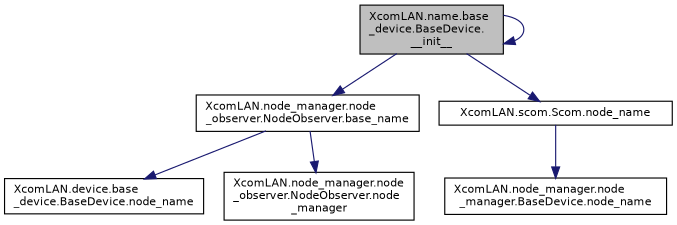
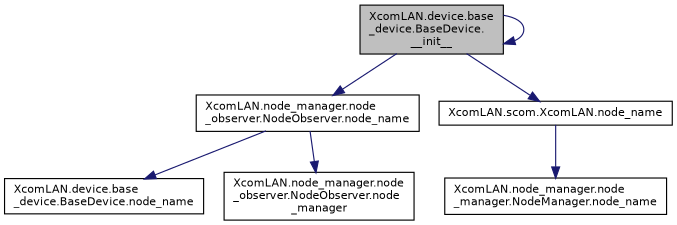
(432, 30) -> (432, 30)
(308, 113) -> (308, 113)
(556, 113) -> (556, 113)
(556, 196) -> (556, 196)
